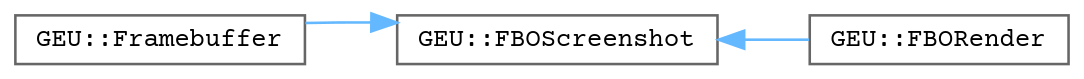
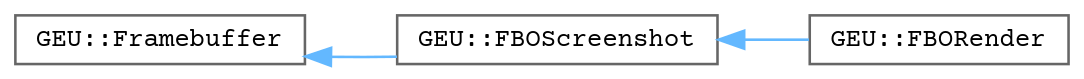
(338, 23) -> (364, 57)
